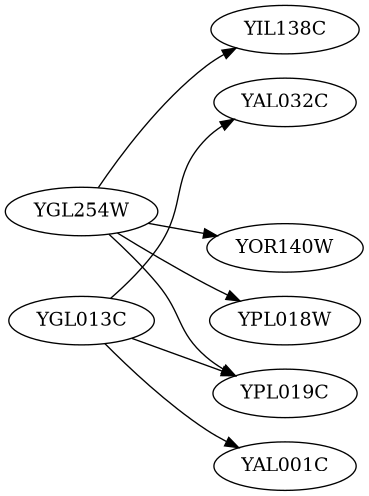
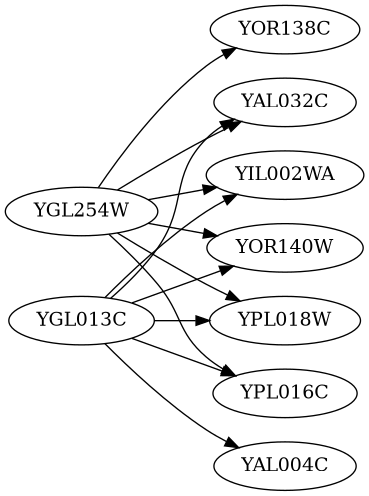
(285, 30) -> (285, 30)
none -> (172, 157)
none -> (285, 175)
none -> (176, 287)
none -> (170, 321)
(285, 393) -> (285, 393)
(285, 466) -> (285, 466)
